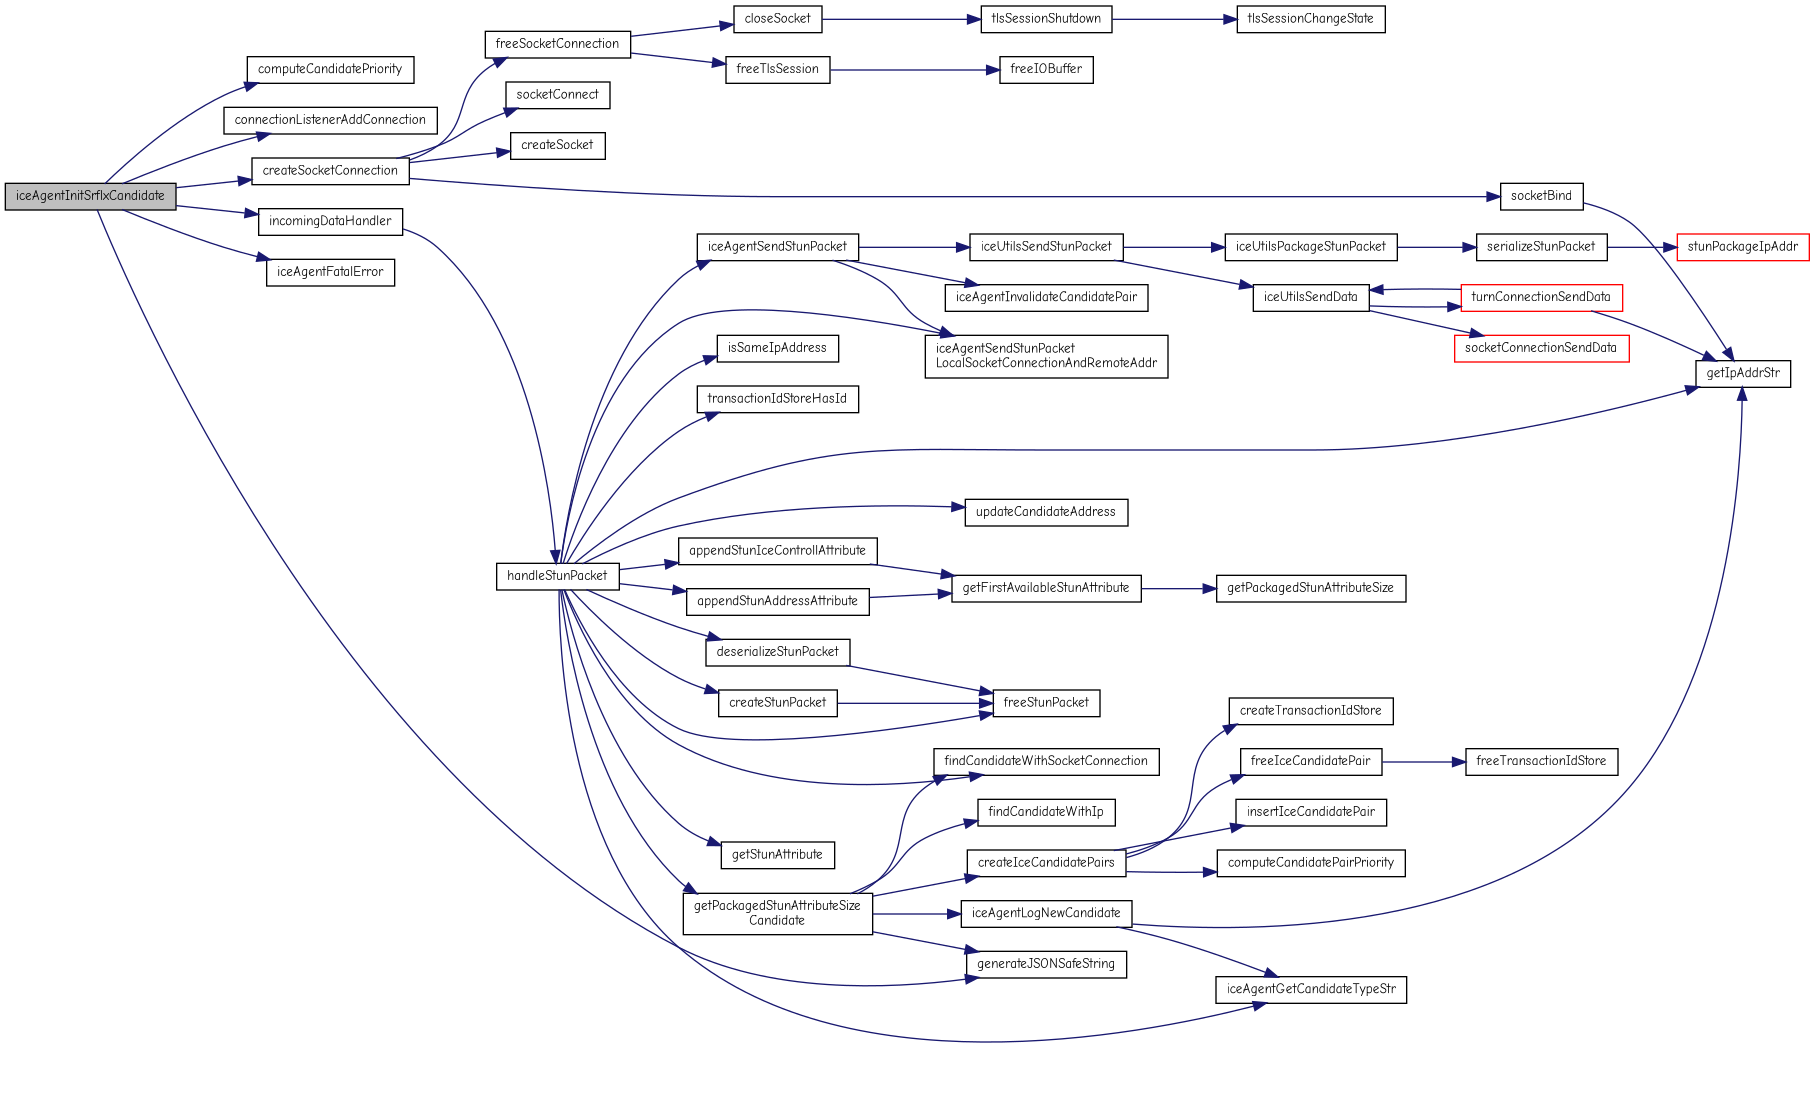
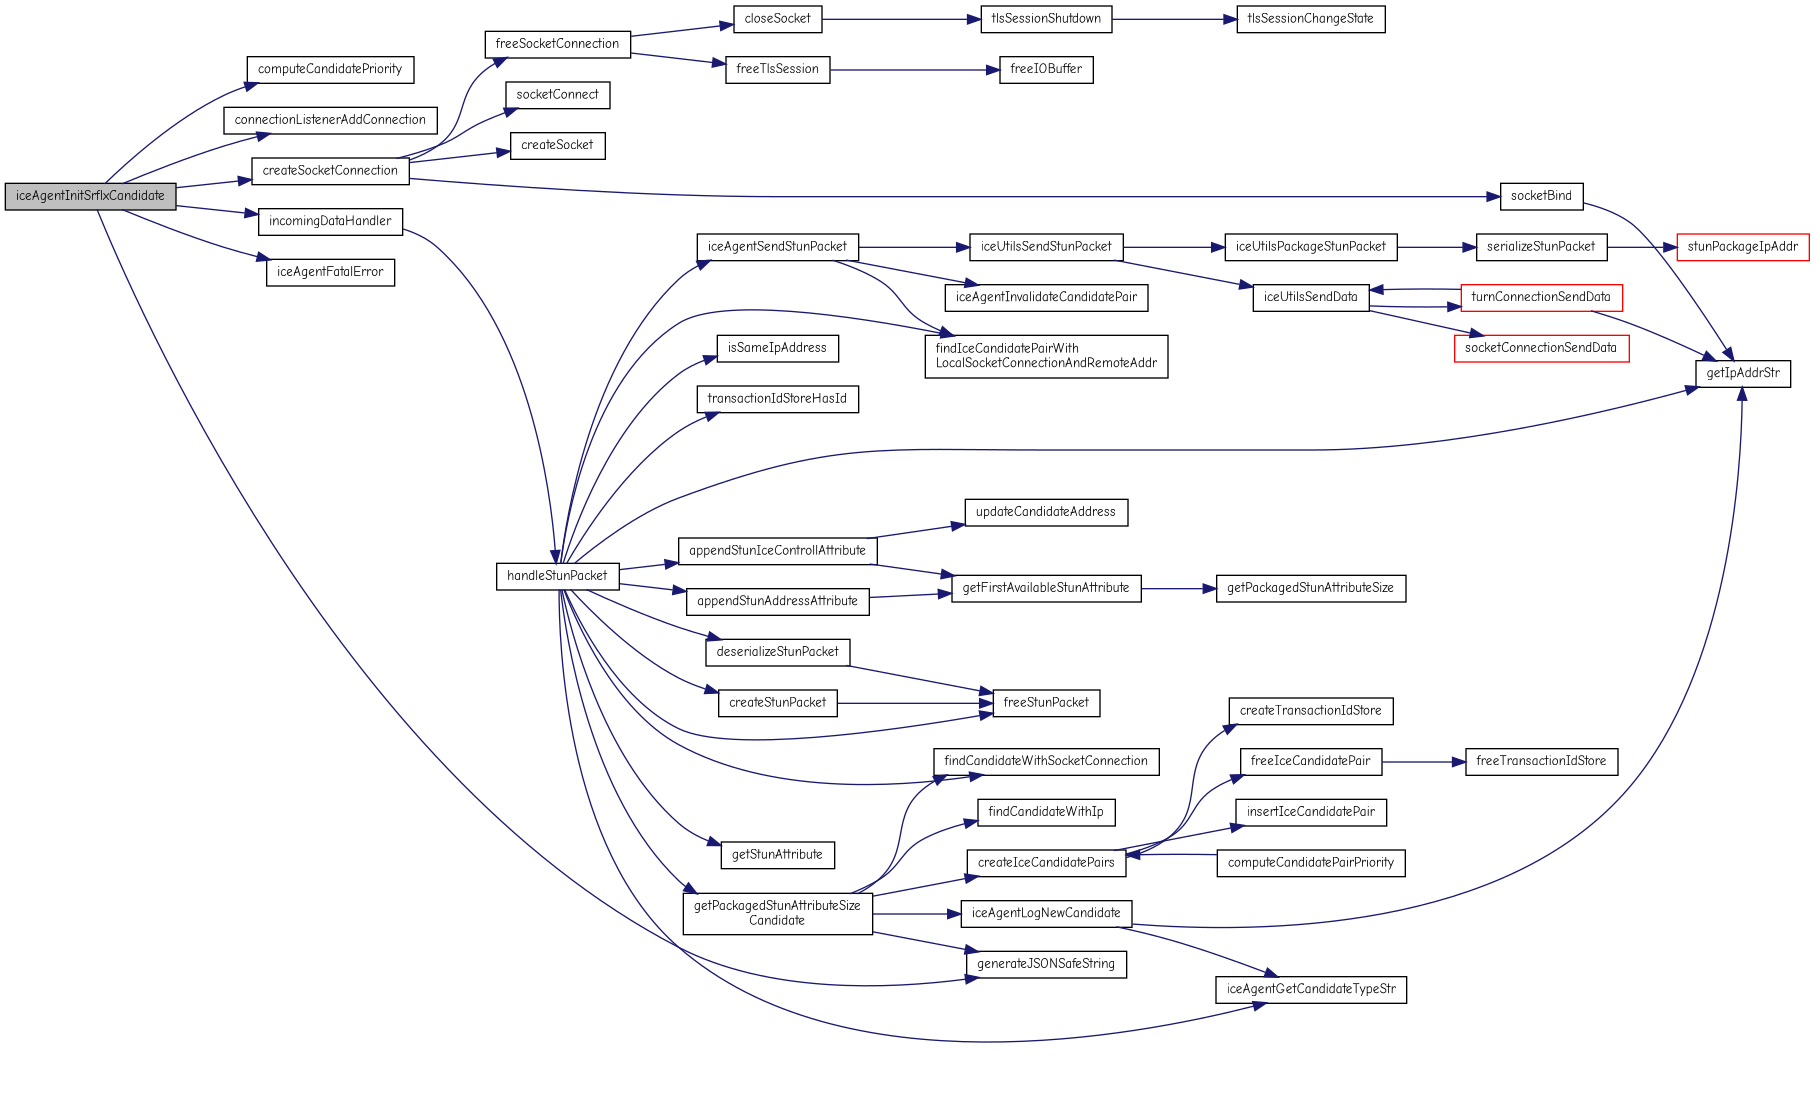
(1047, 357) -> (1047, 357)
(763, 513) -> (909, 532)
(1165, 872) -> (1178, 854)
